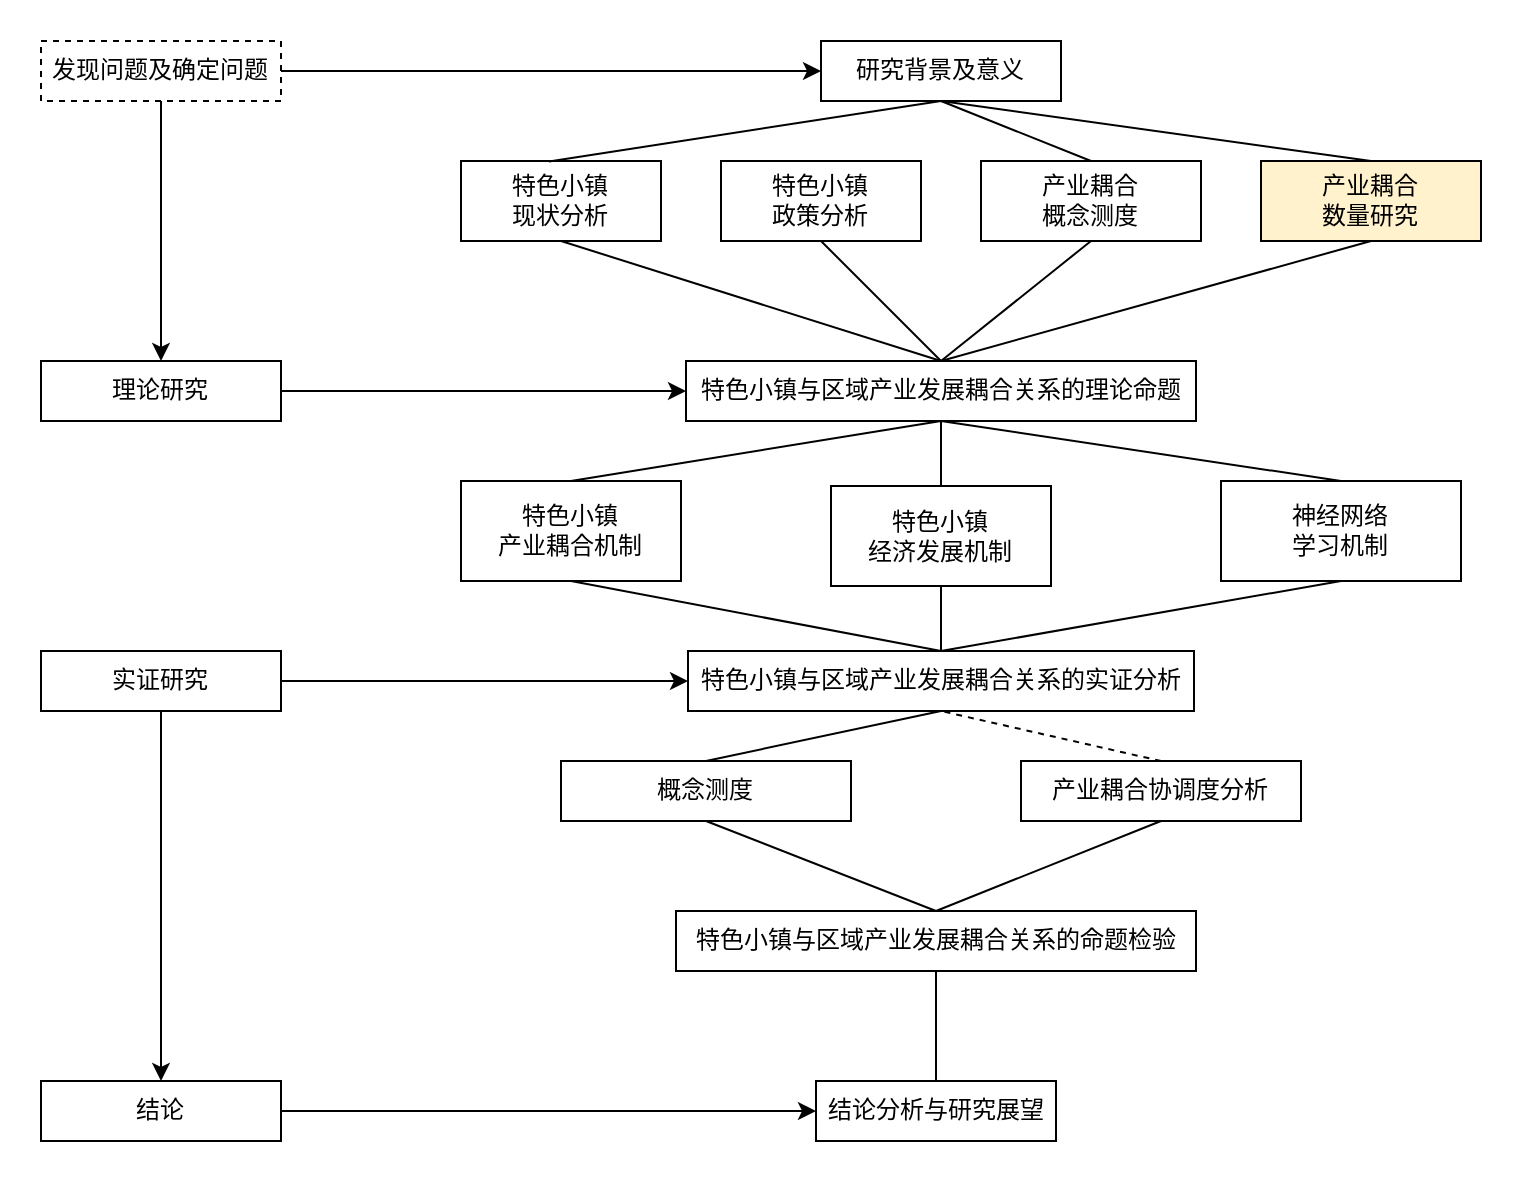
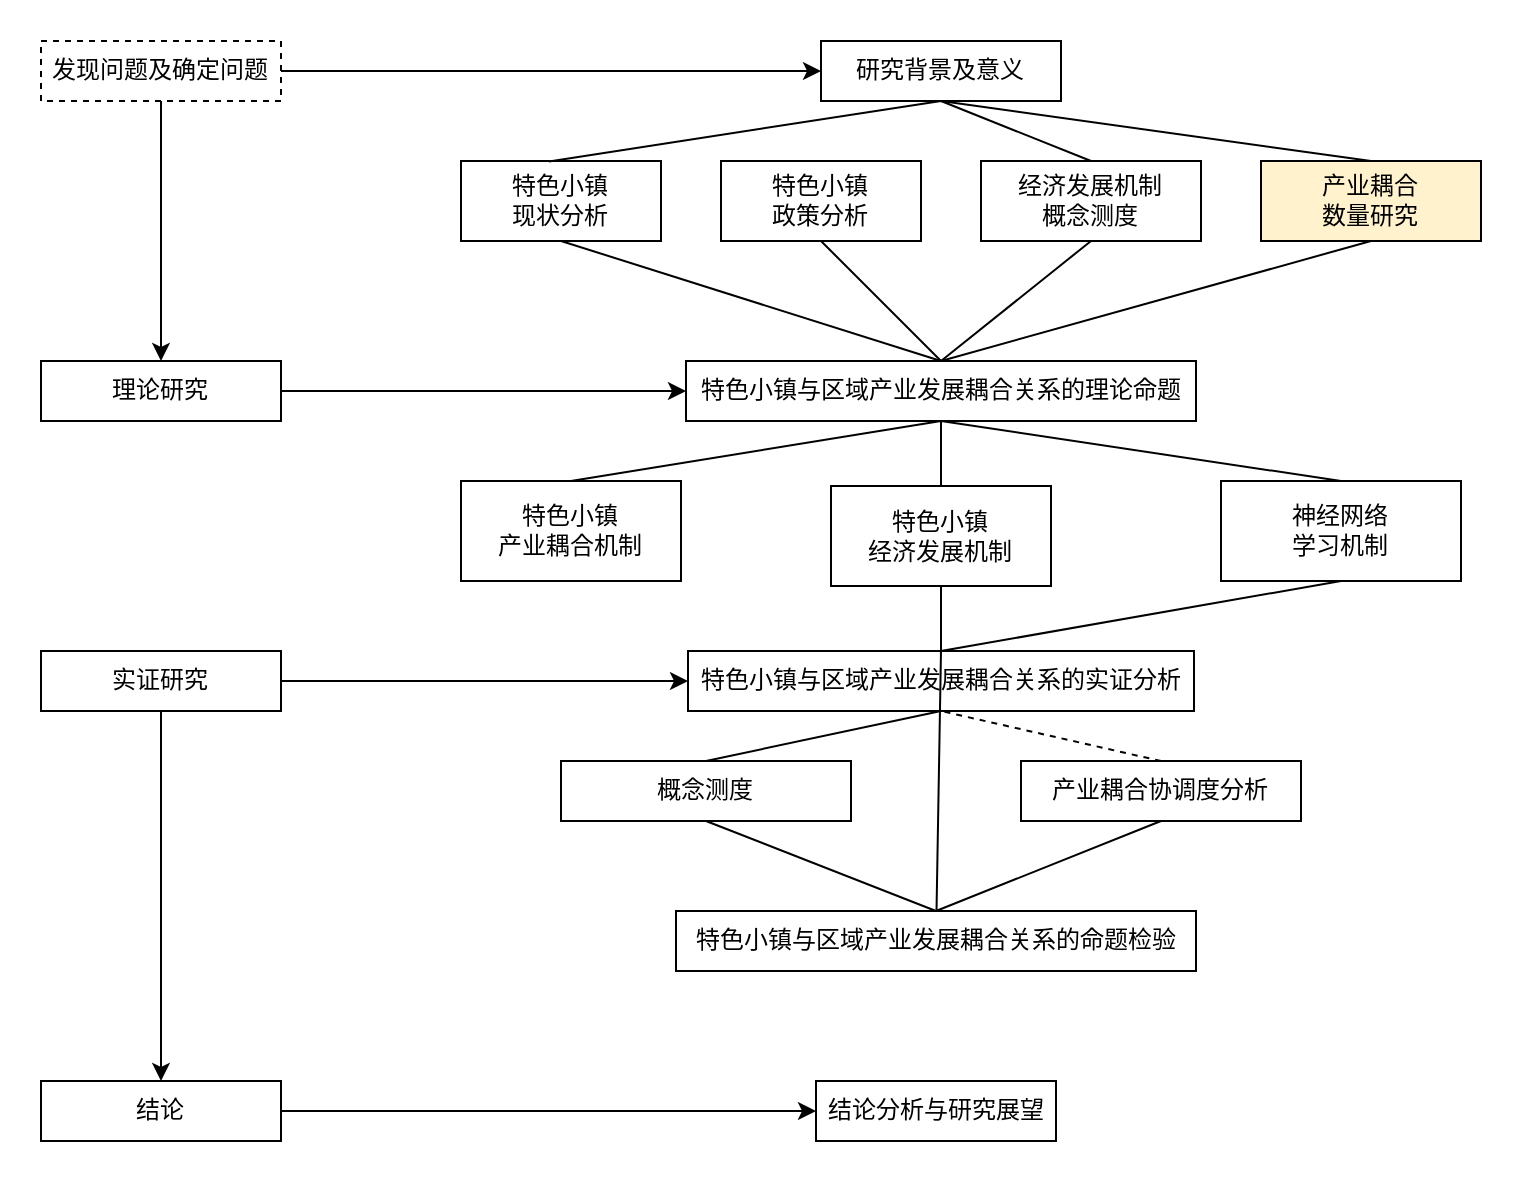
(1091, 201) -> (1091, 201)
(754, 616) -> (939, 781)
(936, 1026) -> none
